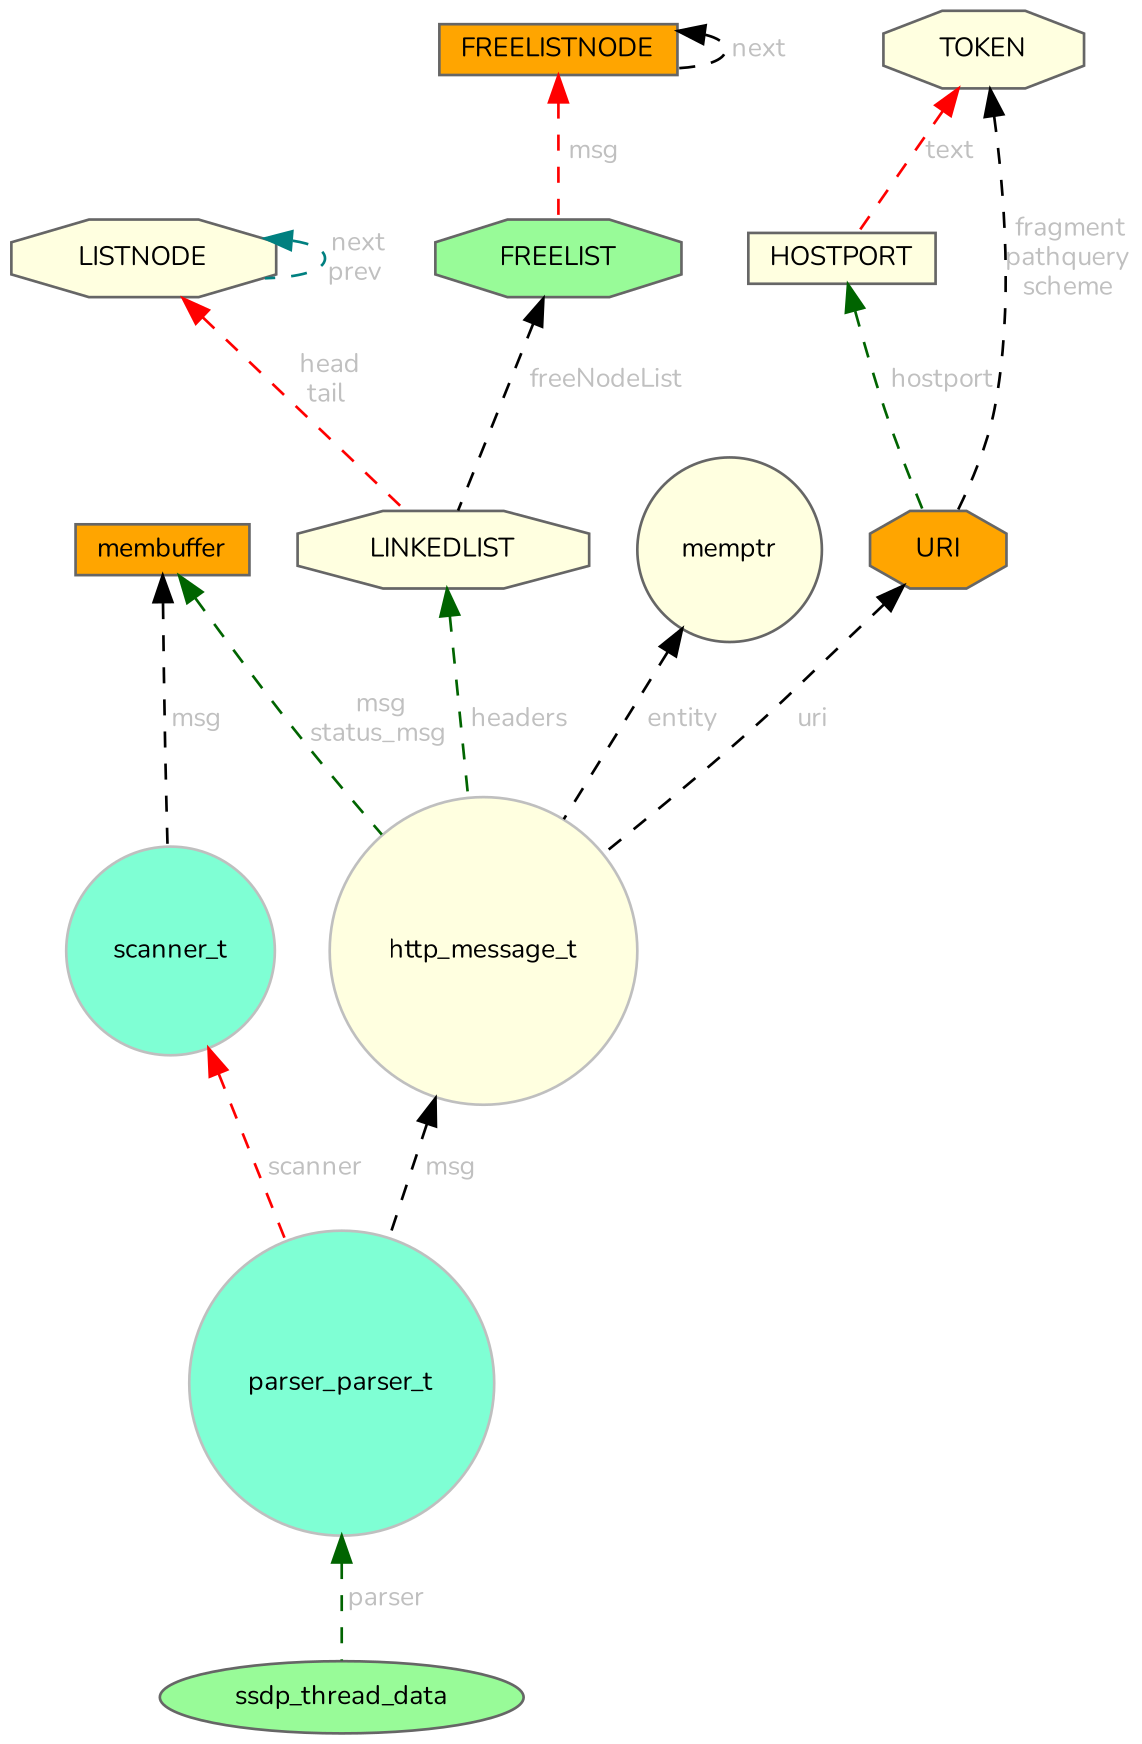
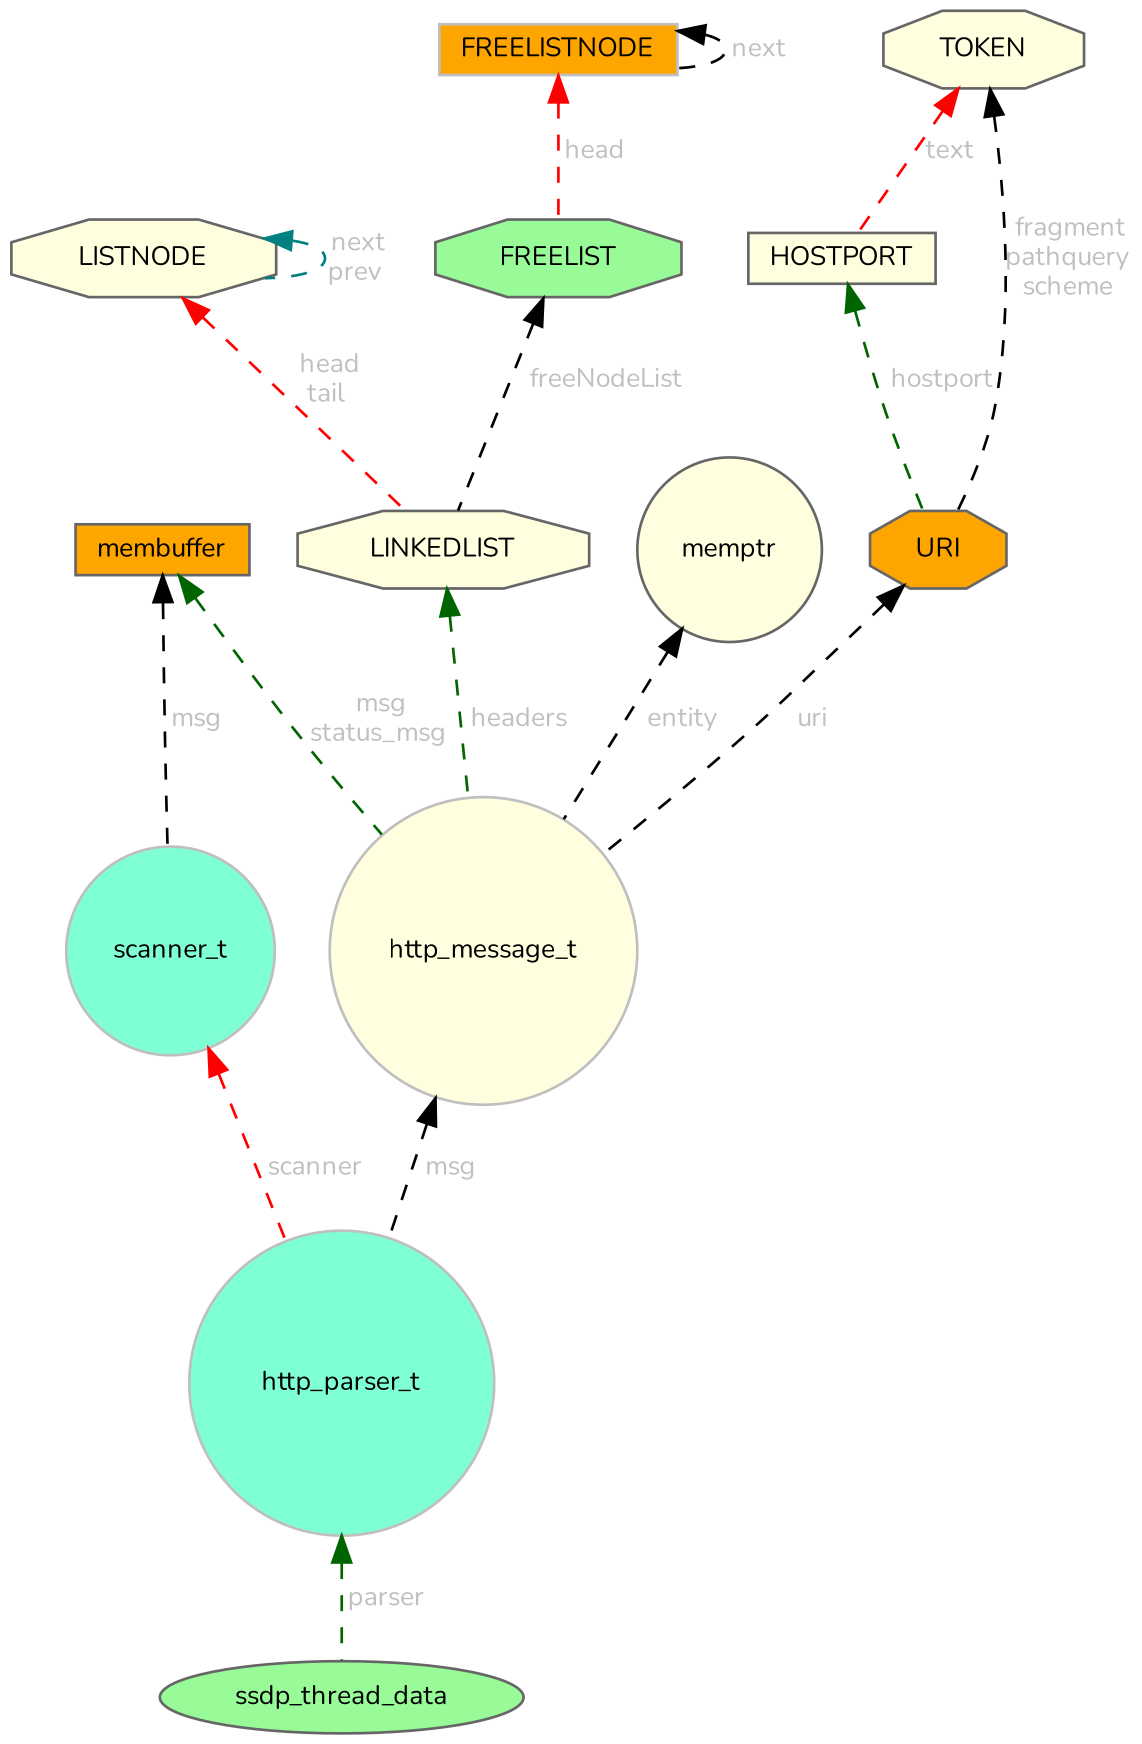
(558, 50) -> (558, 50)
(592, 151) -> (592, 151)
(342, 1383) -> (342, 1383)
